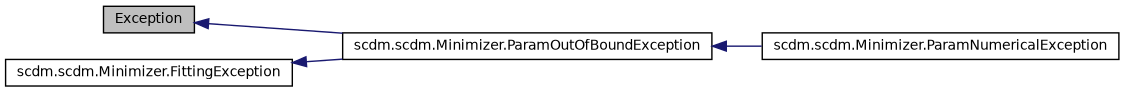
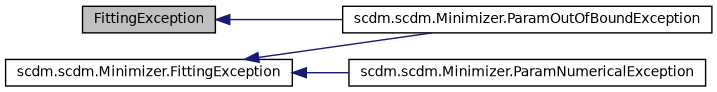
(149, 20) -> (149, 20)
(744, 46) -> (328, 73)
